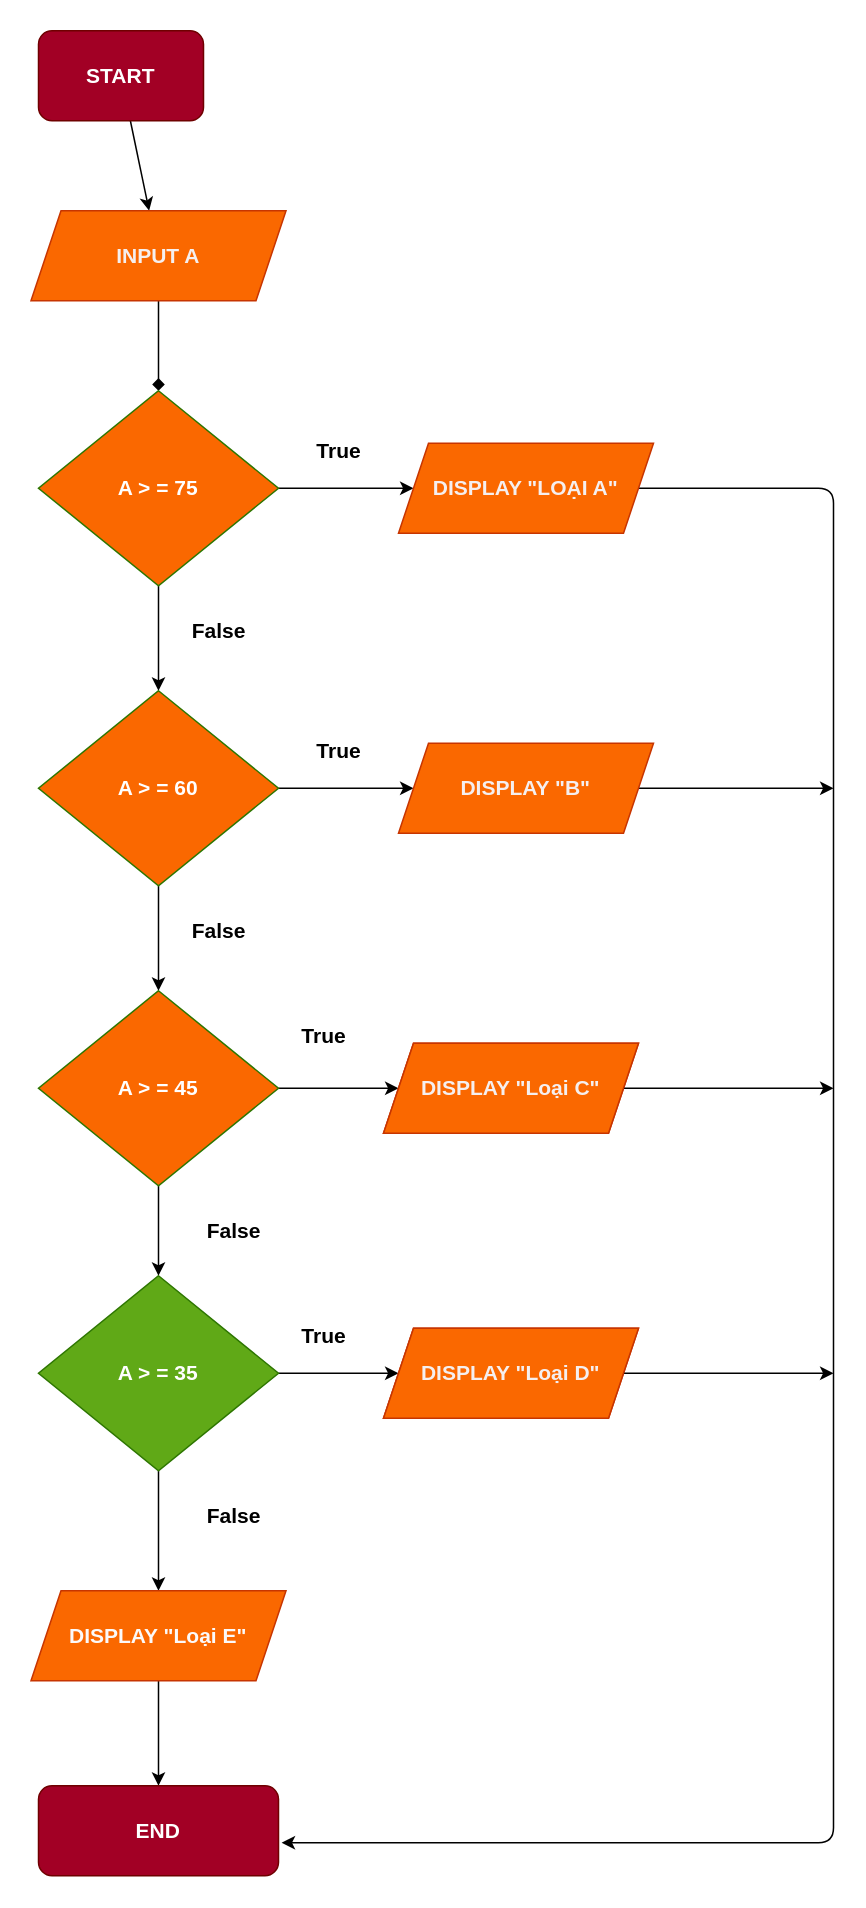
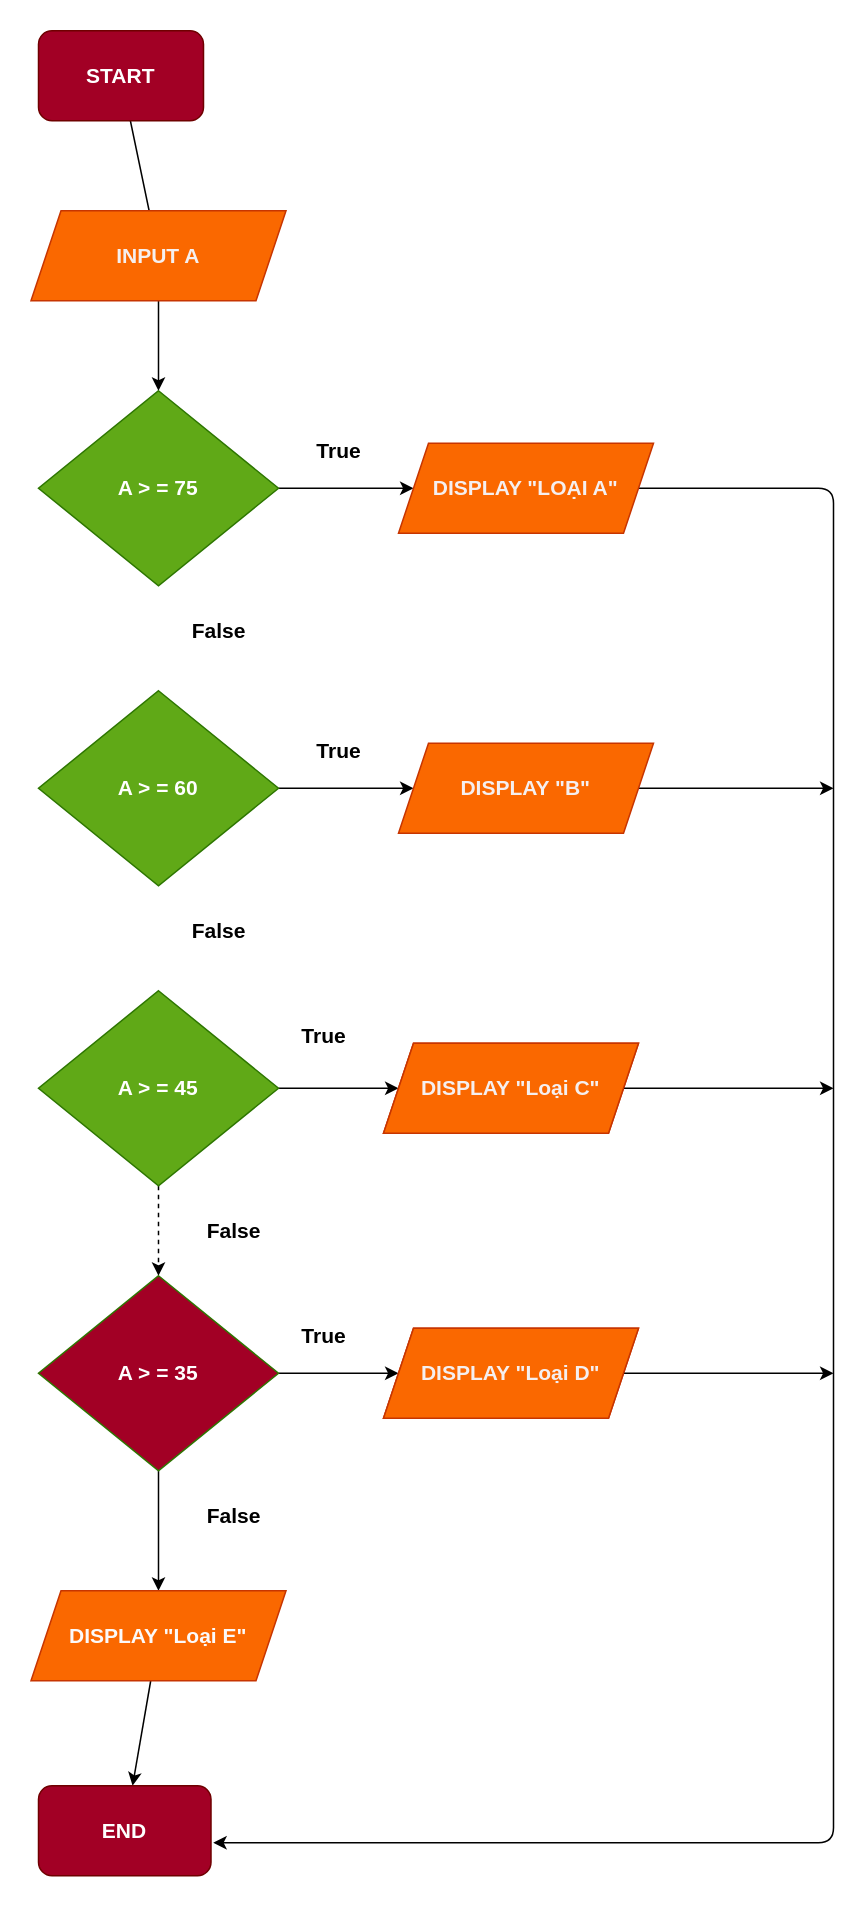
(147, 199) -> (147, 203)
(158, 378) -> (158, 379)
(158, 488) -> (158, 488)
(158, 633) -> none
(158, 788) -> (158, 788)
(158, 933) -> none
(158, 1088) -> (158, 1088)
(158, 1227) -> (158, 1227)
(158, 1373) -> (158, 1373)
(158, 1831) -> (125, 1831)
